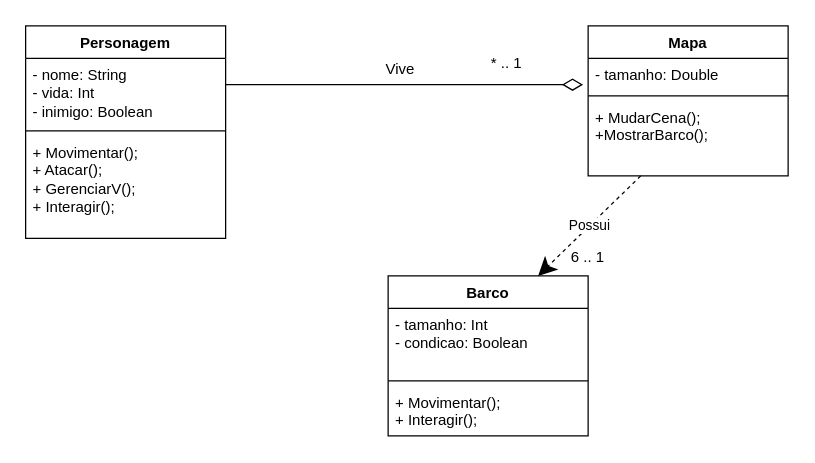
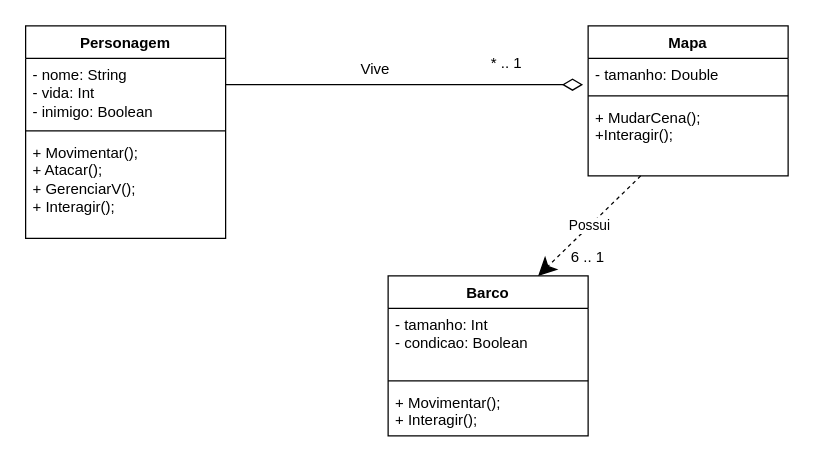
(401, 69) -> (376, 69)
(661, 127) -> (651, 127)
